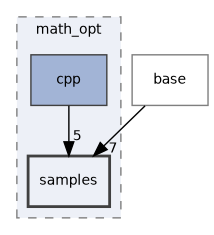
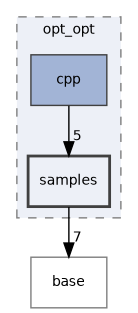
(69, 30) -> (69, 30)
(130, 121) -> (69, 227)
